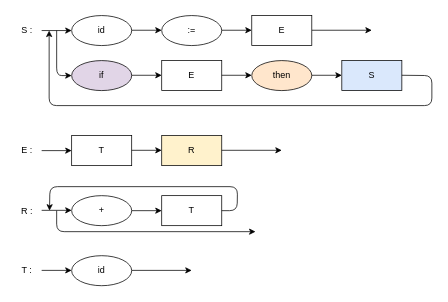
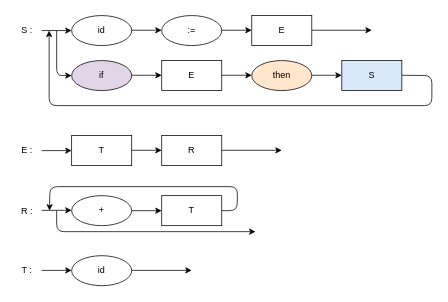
(192, 150) -> (192, 150)
